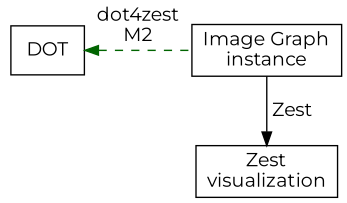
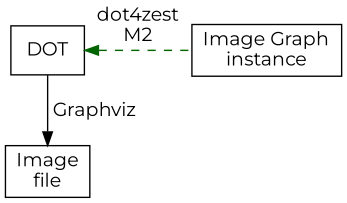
none -> (48, 172)
(267, 172) -> none
